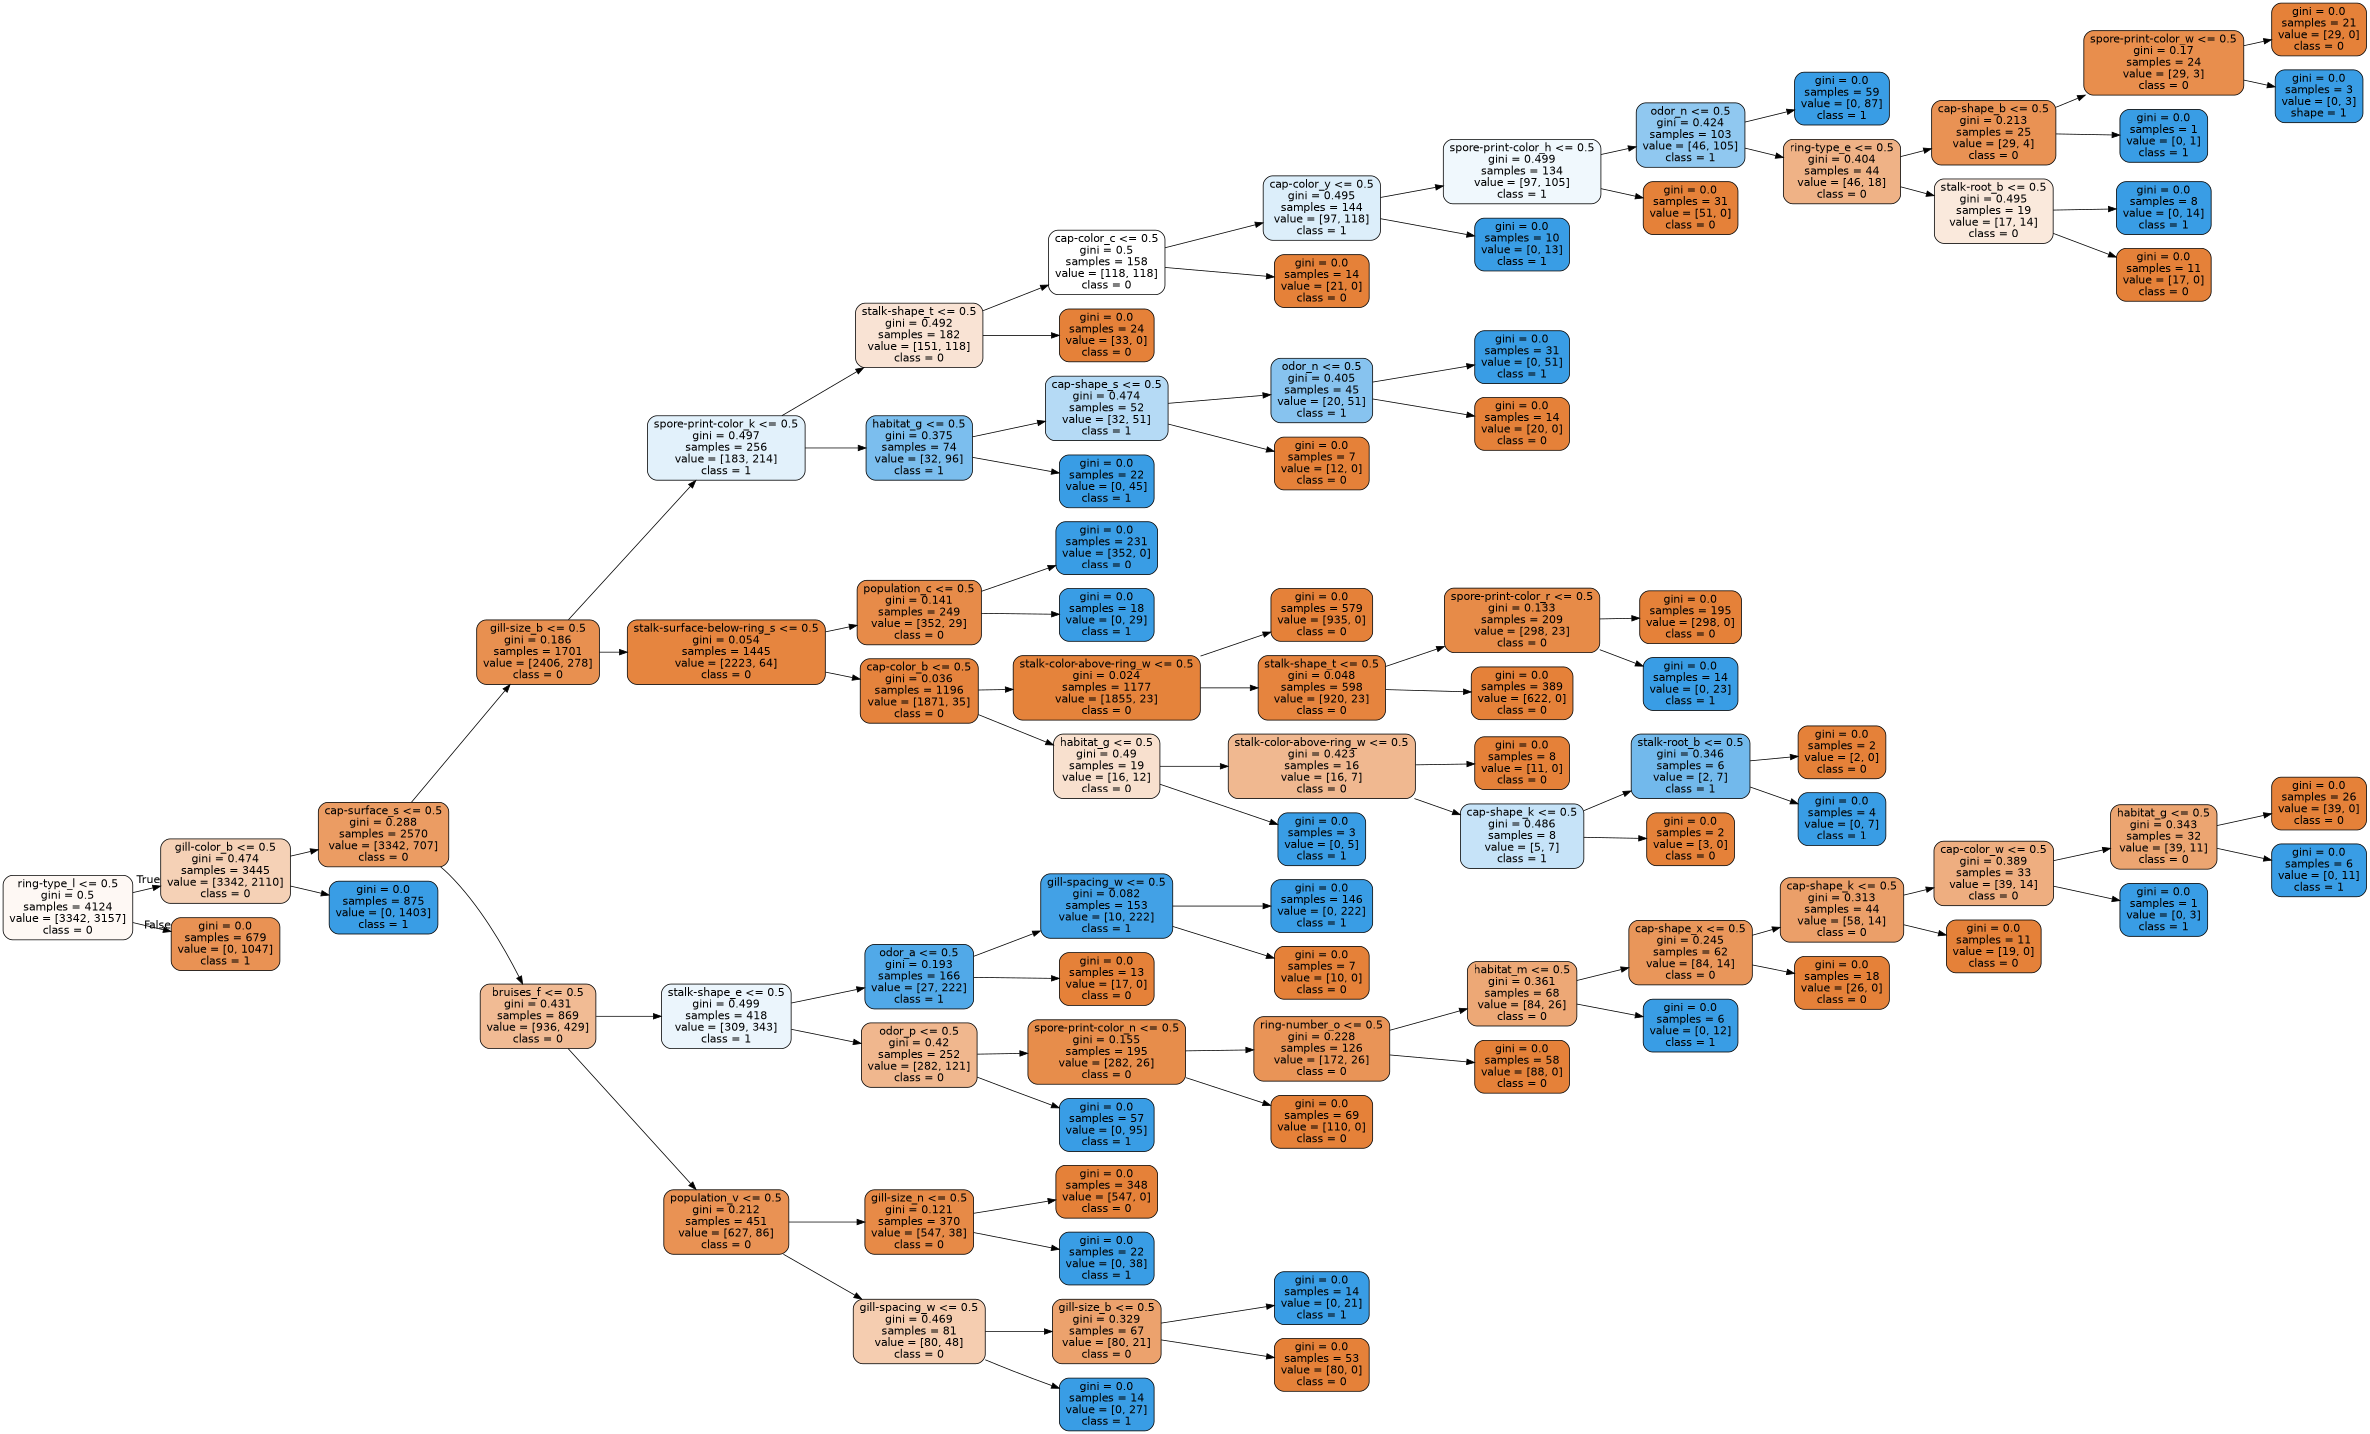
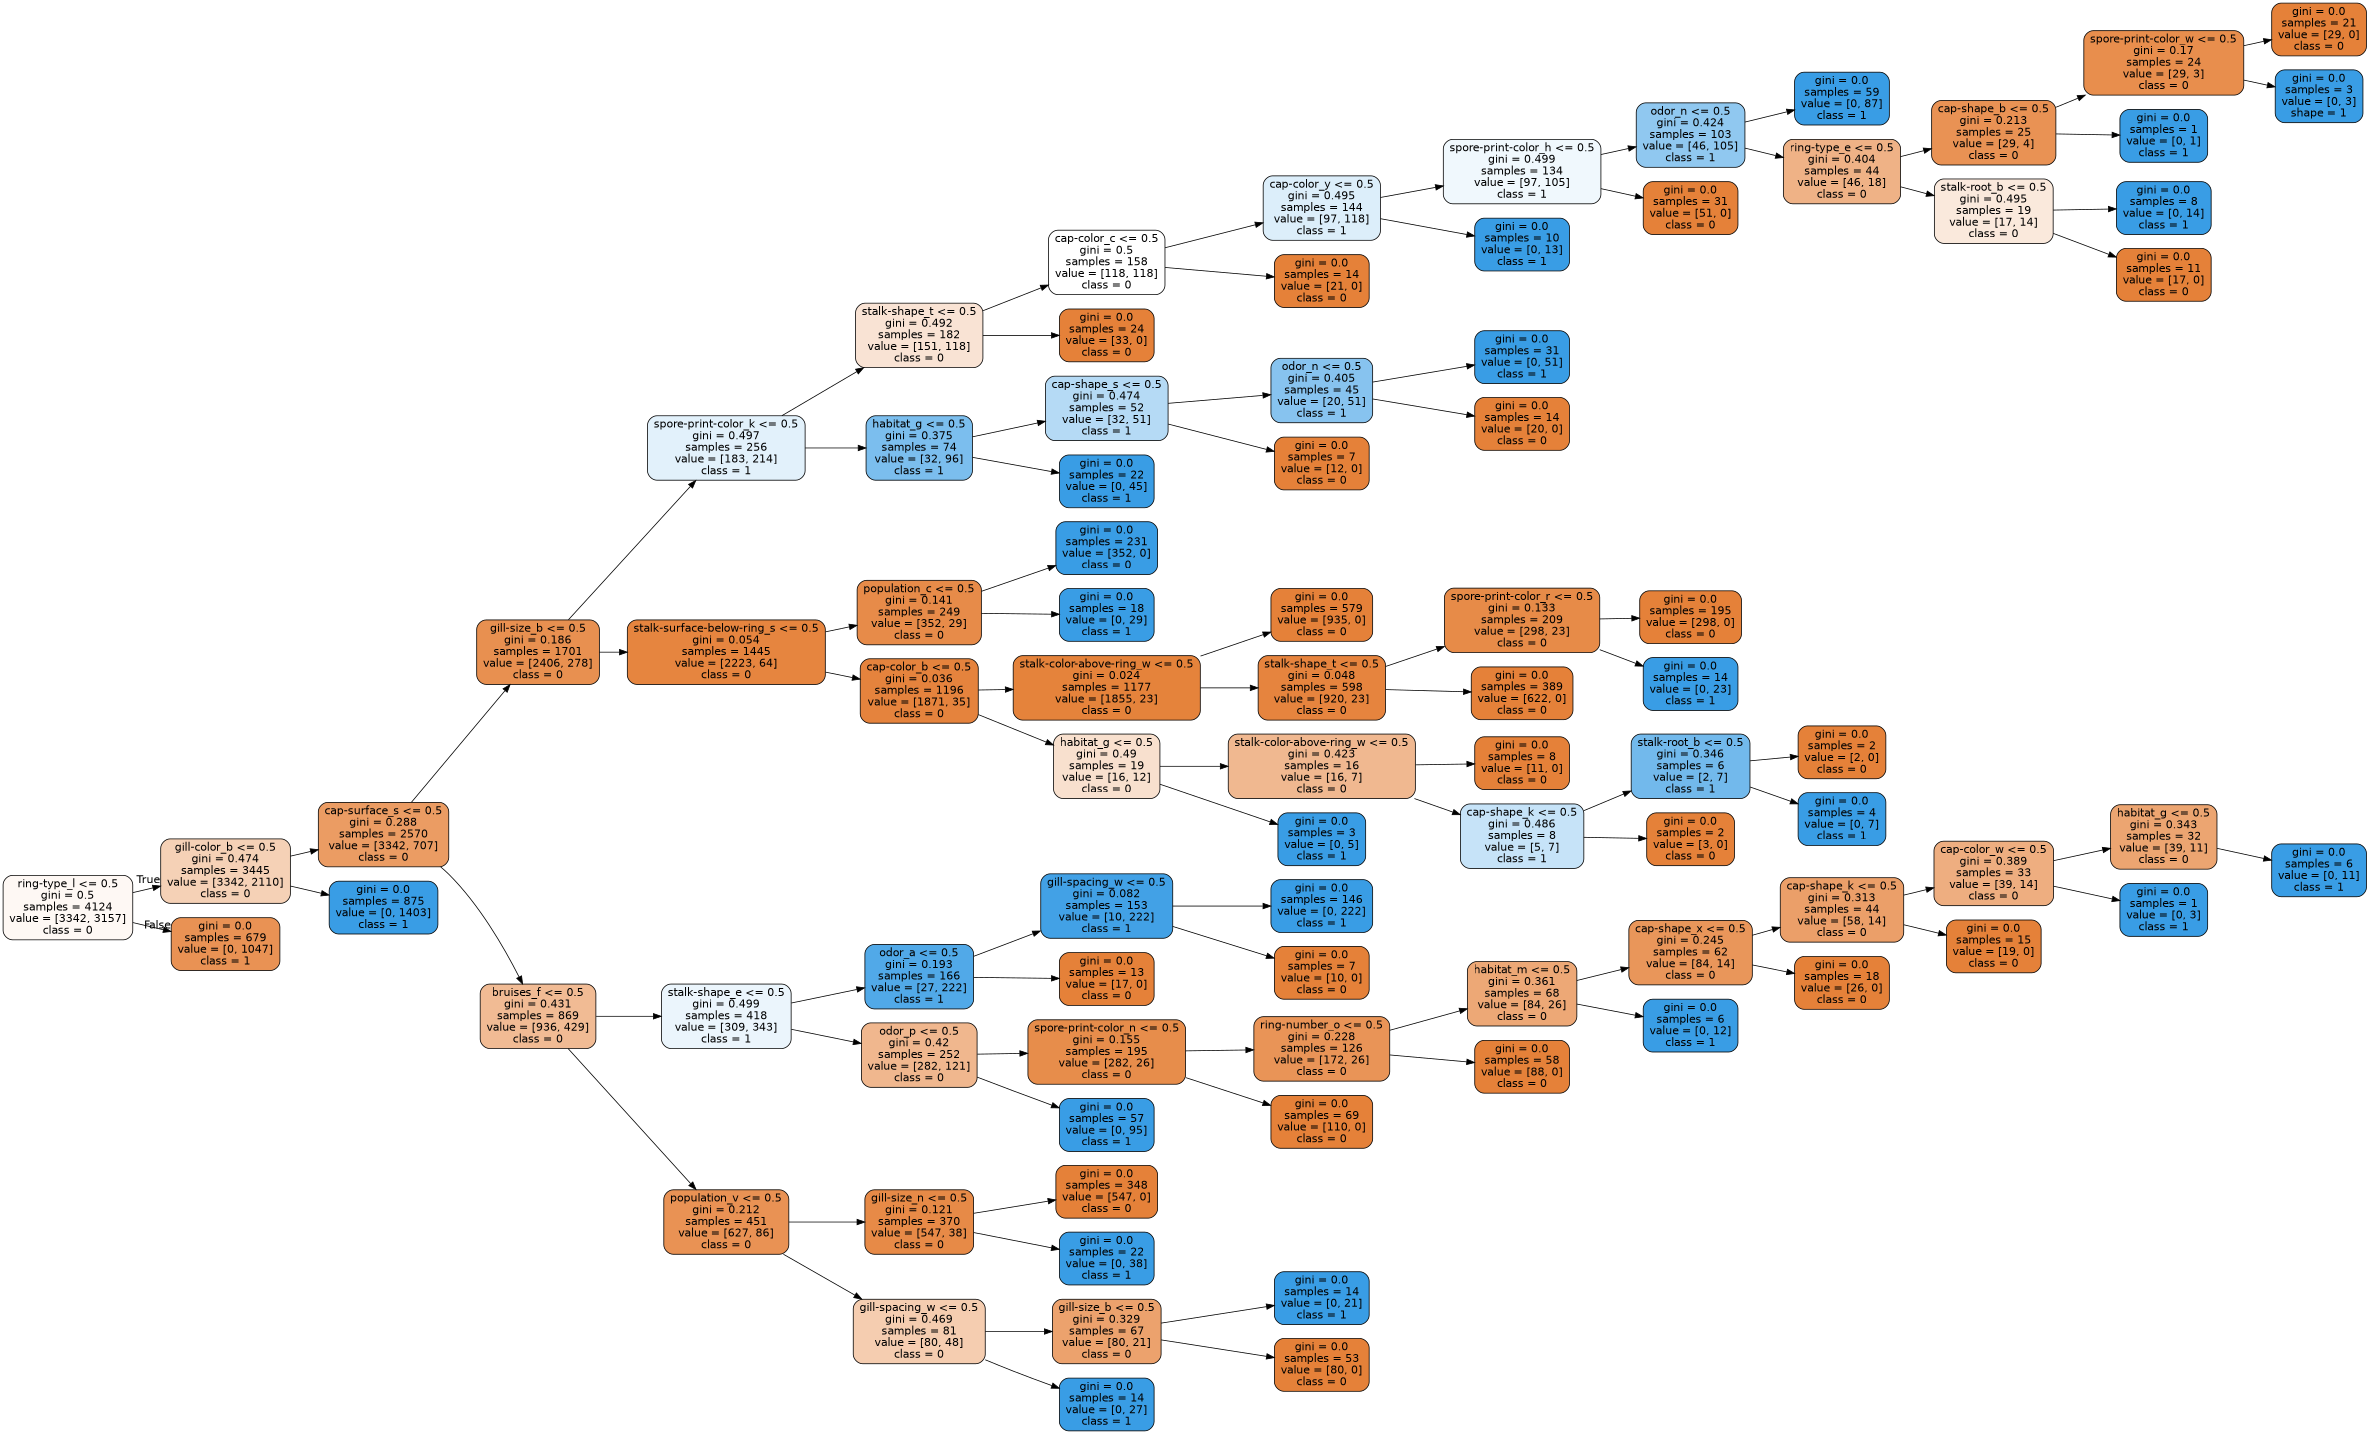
(2319, 804) -> none
(1994, 946) -> (1994, 946)
